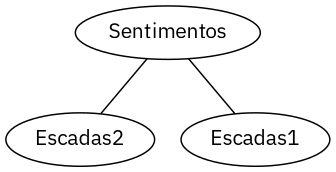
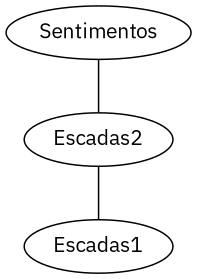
(212, 86) -> (99, 193)
